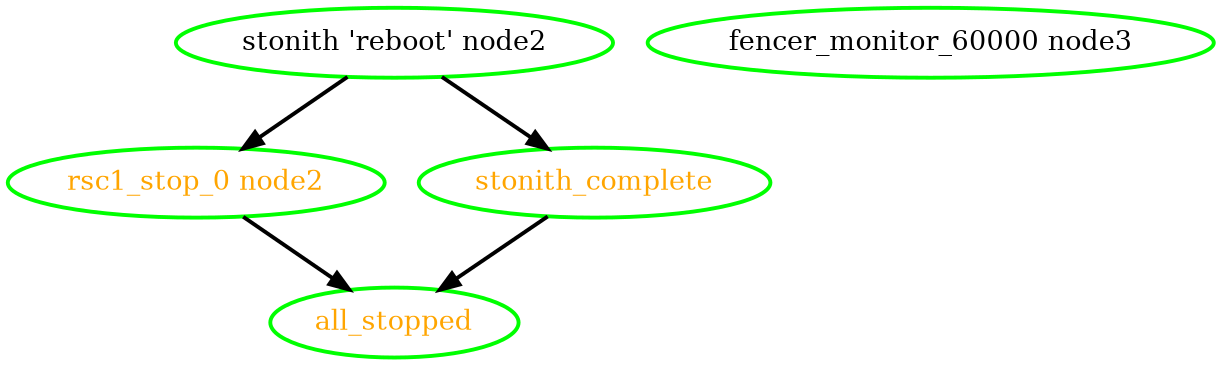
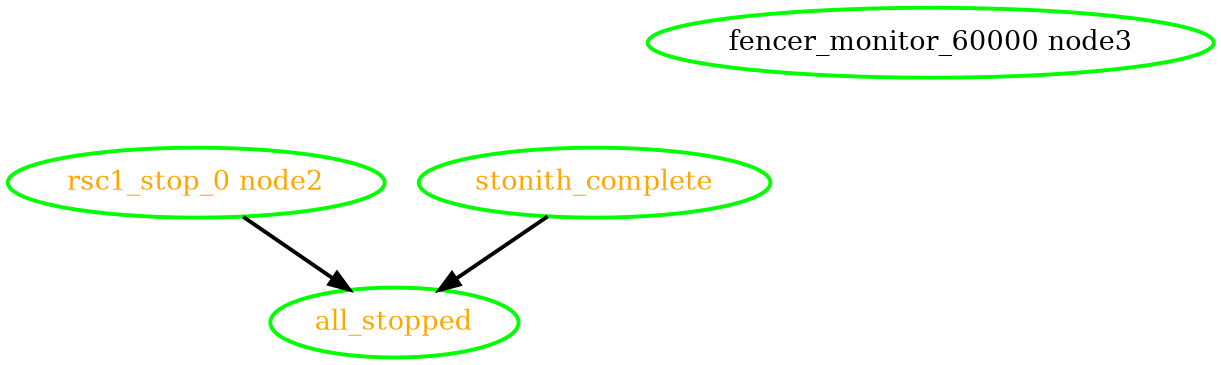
(394, 43) -> none
